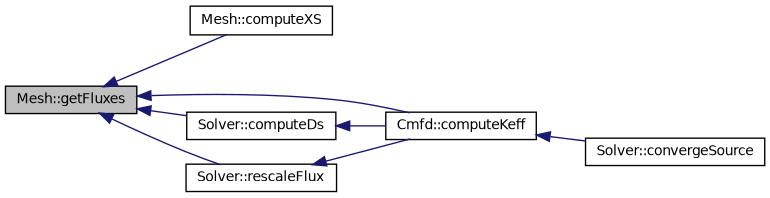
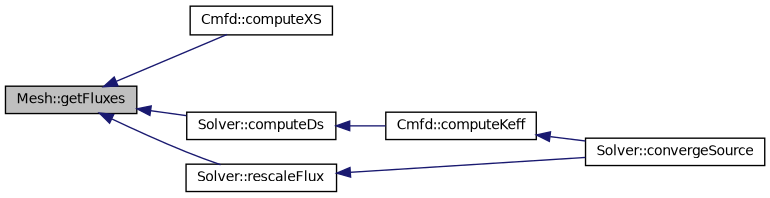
(261, 21) -> (261, 21)
(281, 96) -> none
(368, 150) -> (468, 165)
